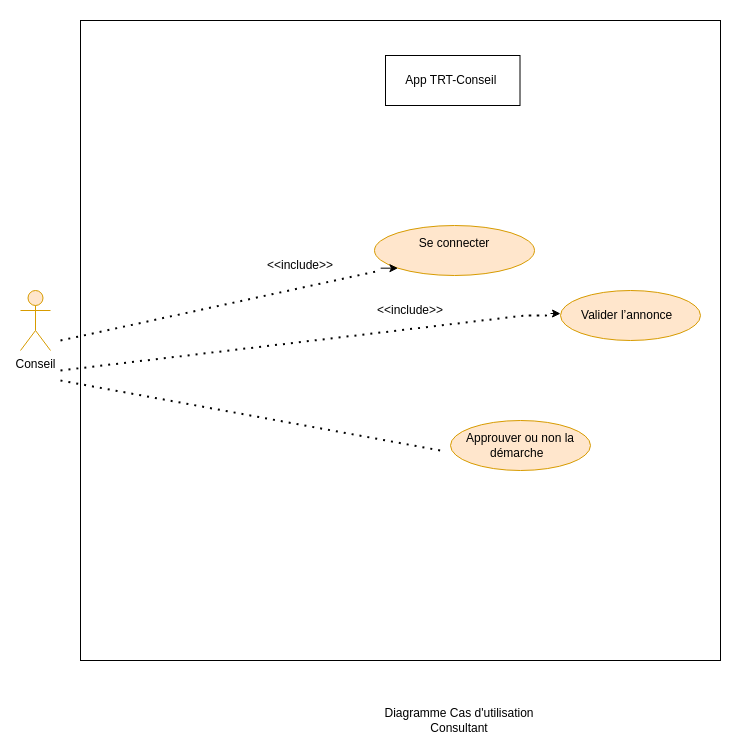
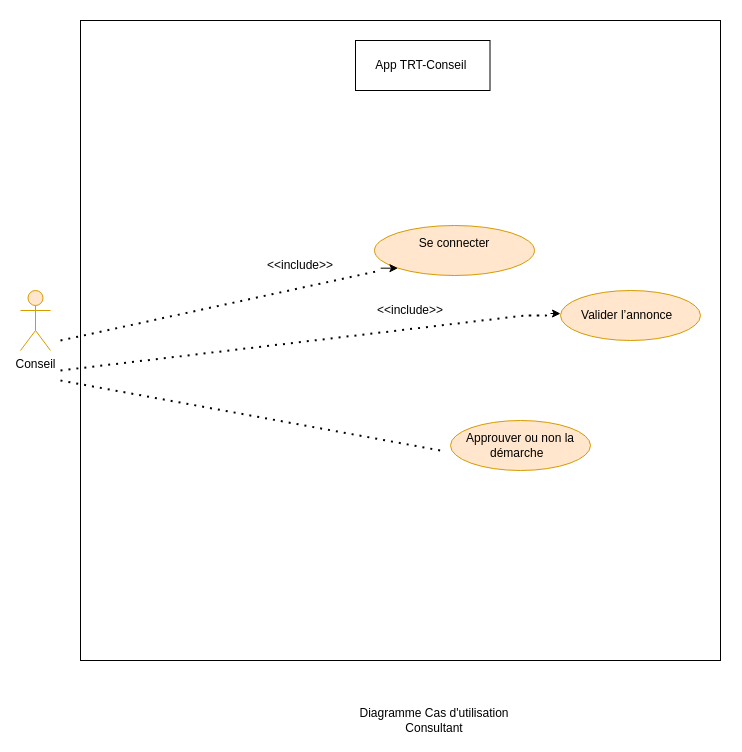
(453, 81) -> (423, 66)
(460, 721) -> (435, 721)
